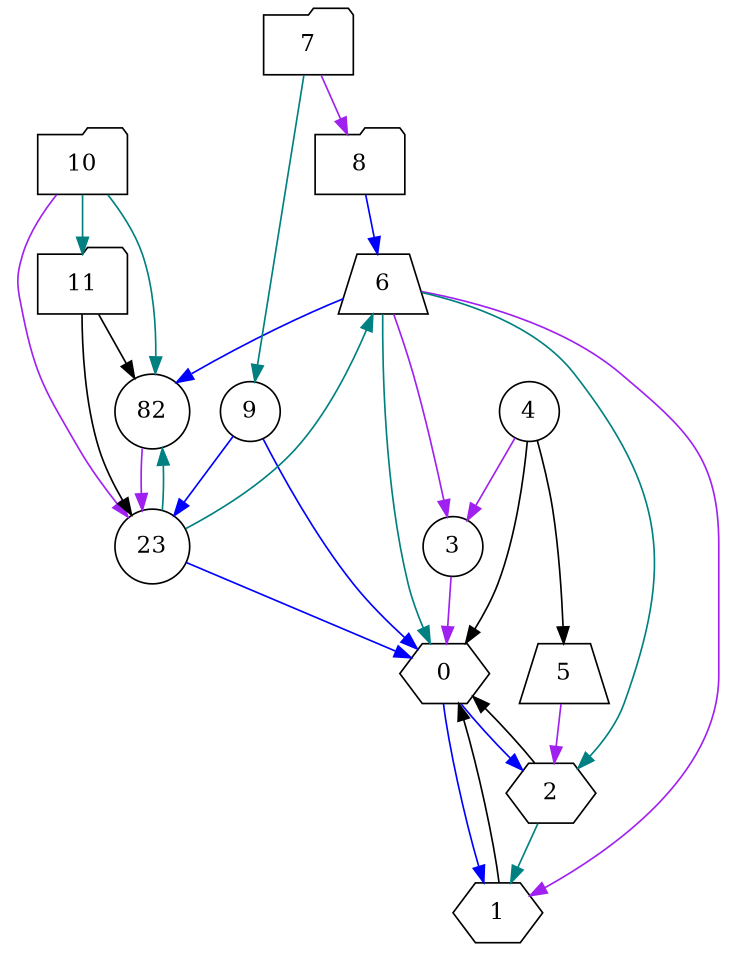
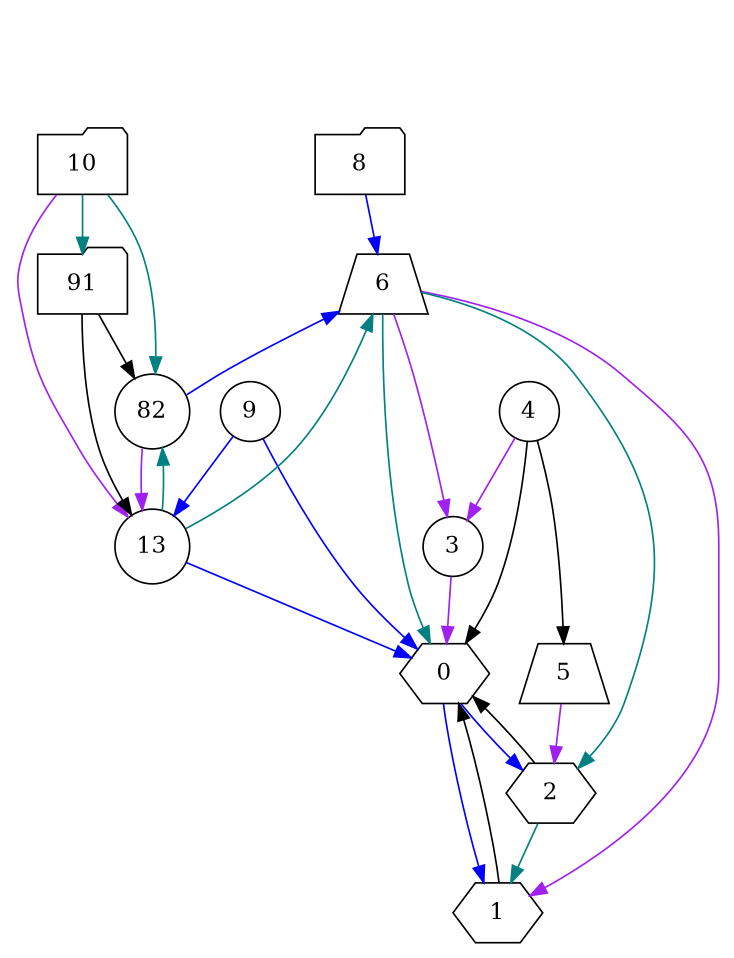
(308, 45) -> none
(83, 284) -> (83, 284)
(274, 330) -> (254, 355)
(152, 547) -> (152, 547)
